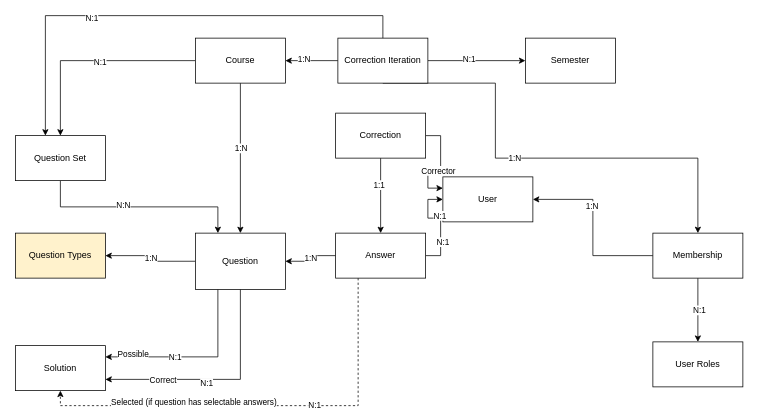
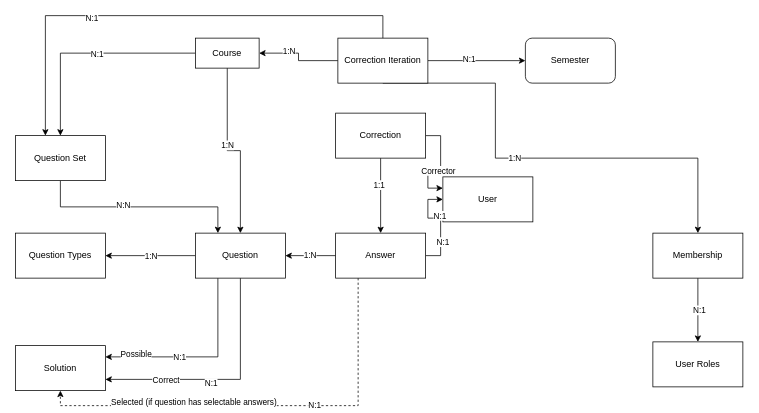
(240, 60) -> (227, 53)
(570, 60) -> (570, 60)
(571, 199) -> none
(60, 255) -> (60, 255)
(240, 261) -> (240, 255)
